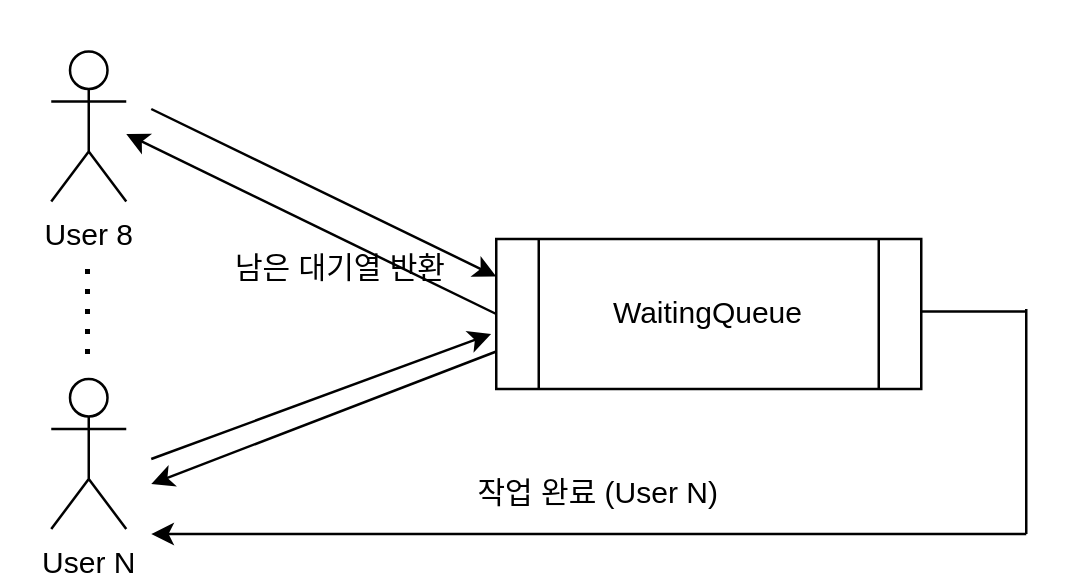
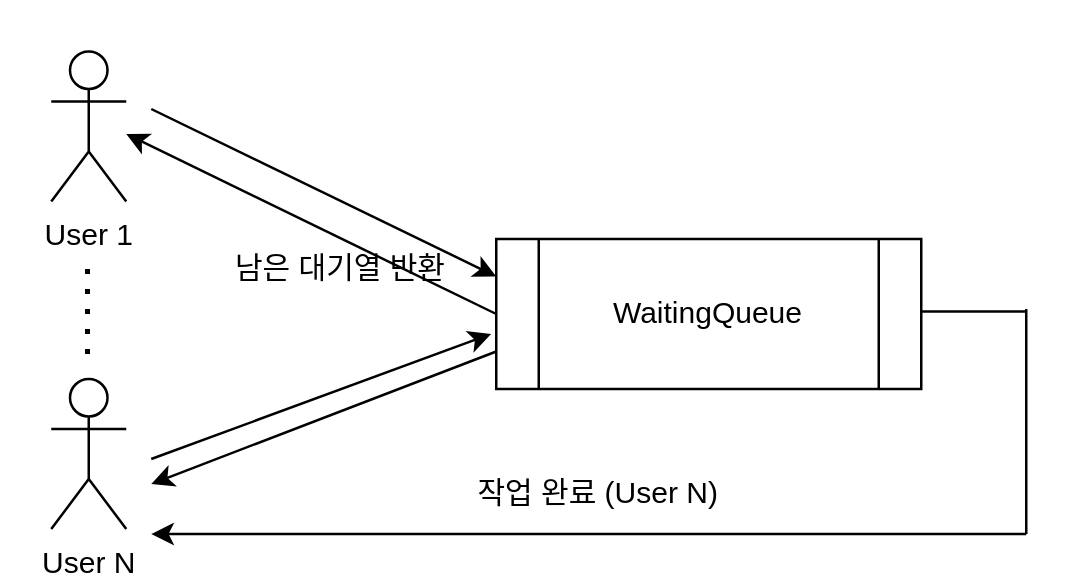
(90, 237) -> (90, 237)
